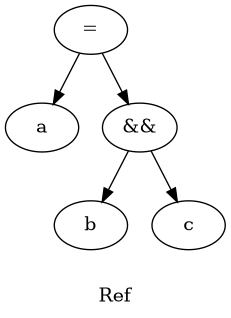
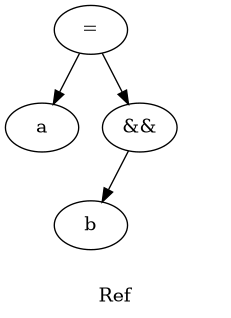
(189, 225) -> none
